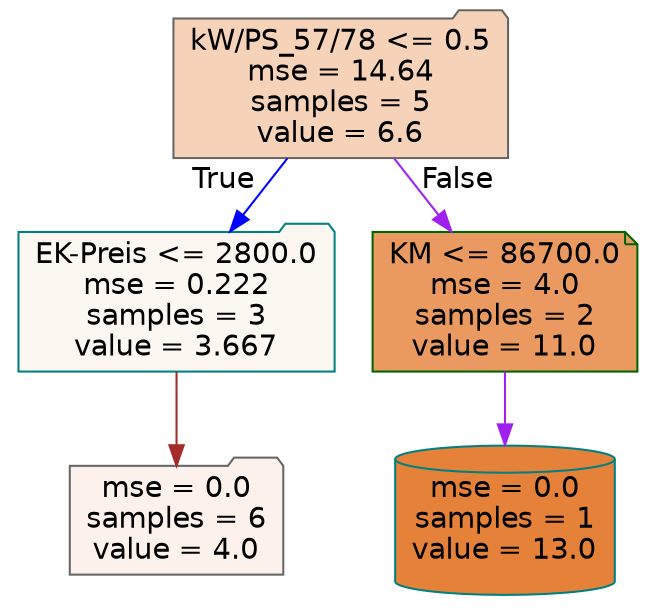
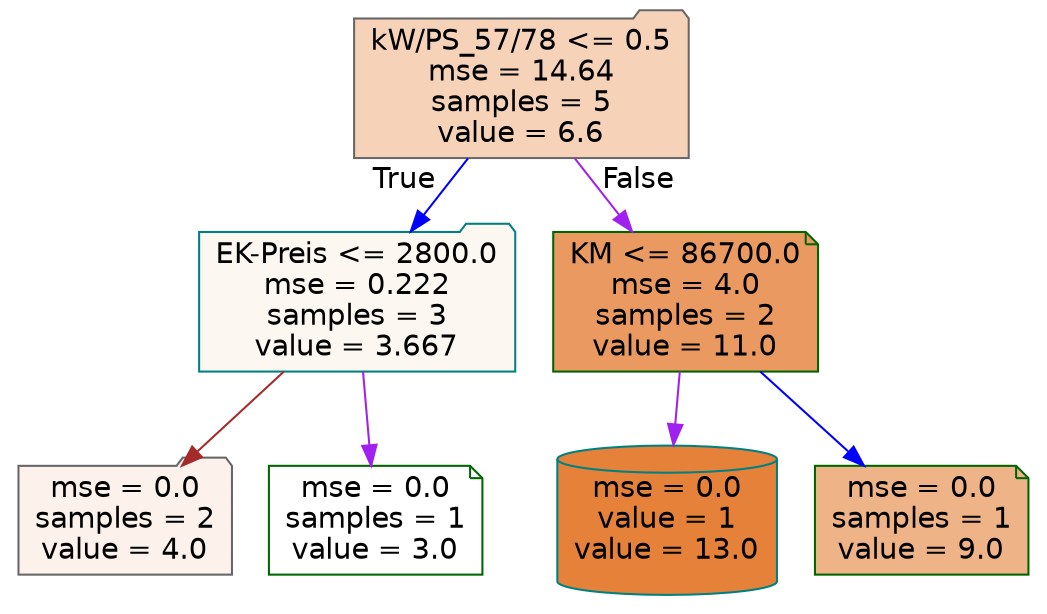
(177, 520) -> (125, 520)
none -> (376, 520)
(505, 520) -> (667, 520)
none -> (922, 520)
